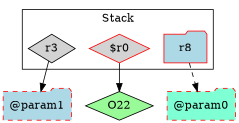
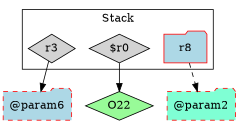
(119, 49) -> (119, 49)
(37, 106) -> (37, 106)
(201, 106) -> (201, 106)
